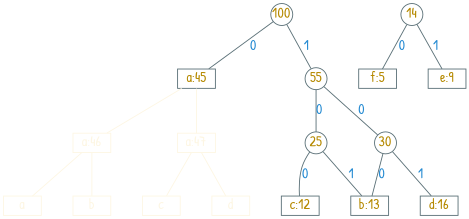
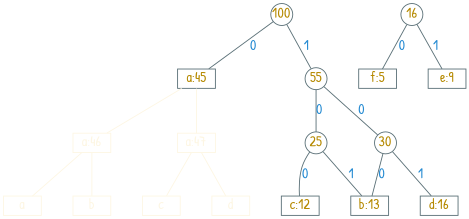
(412, 15) -> (412, 15)
